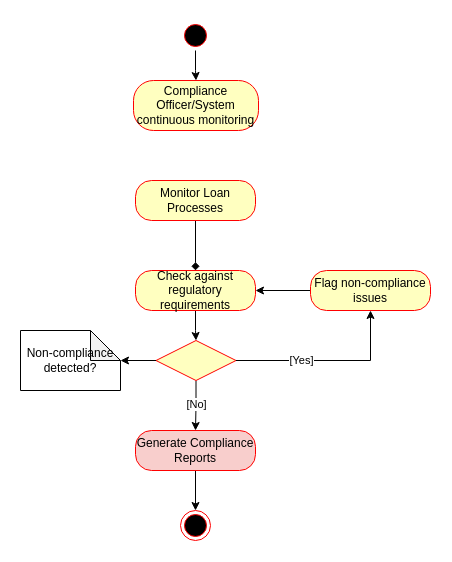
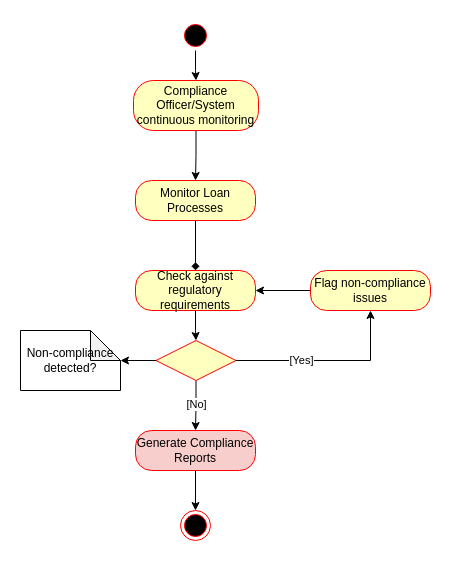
none -> (196, 152)
